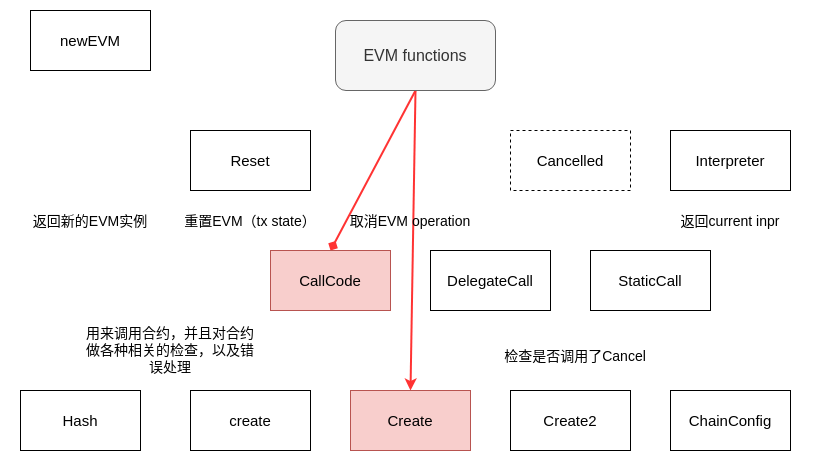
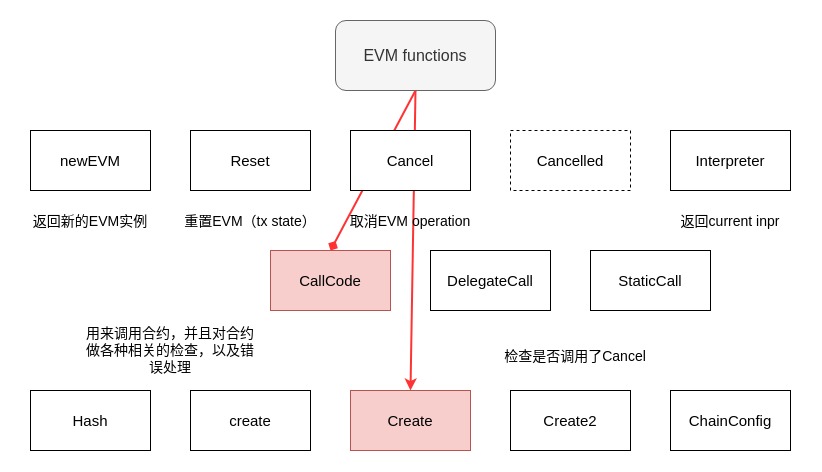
(91, 41) -> (91, 161)
none -> (411, 161)
(81, 421) -> (91, 421)
